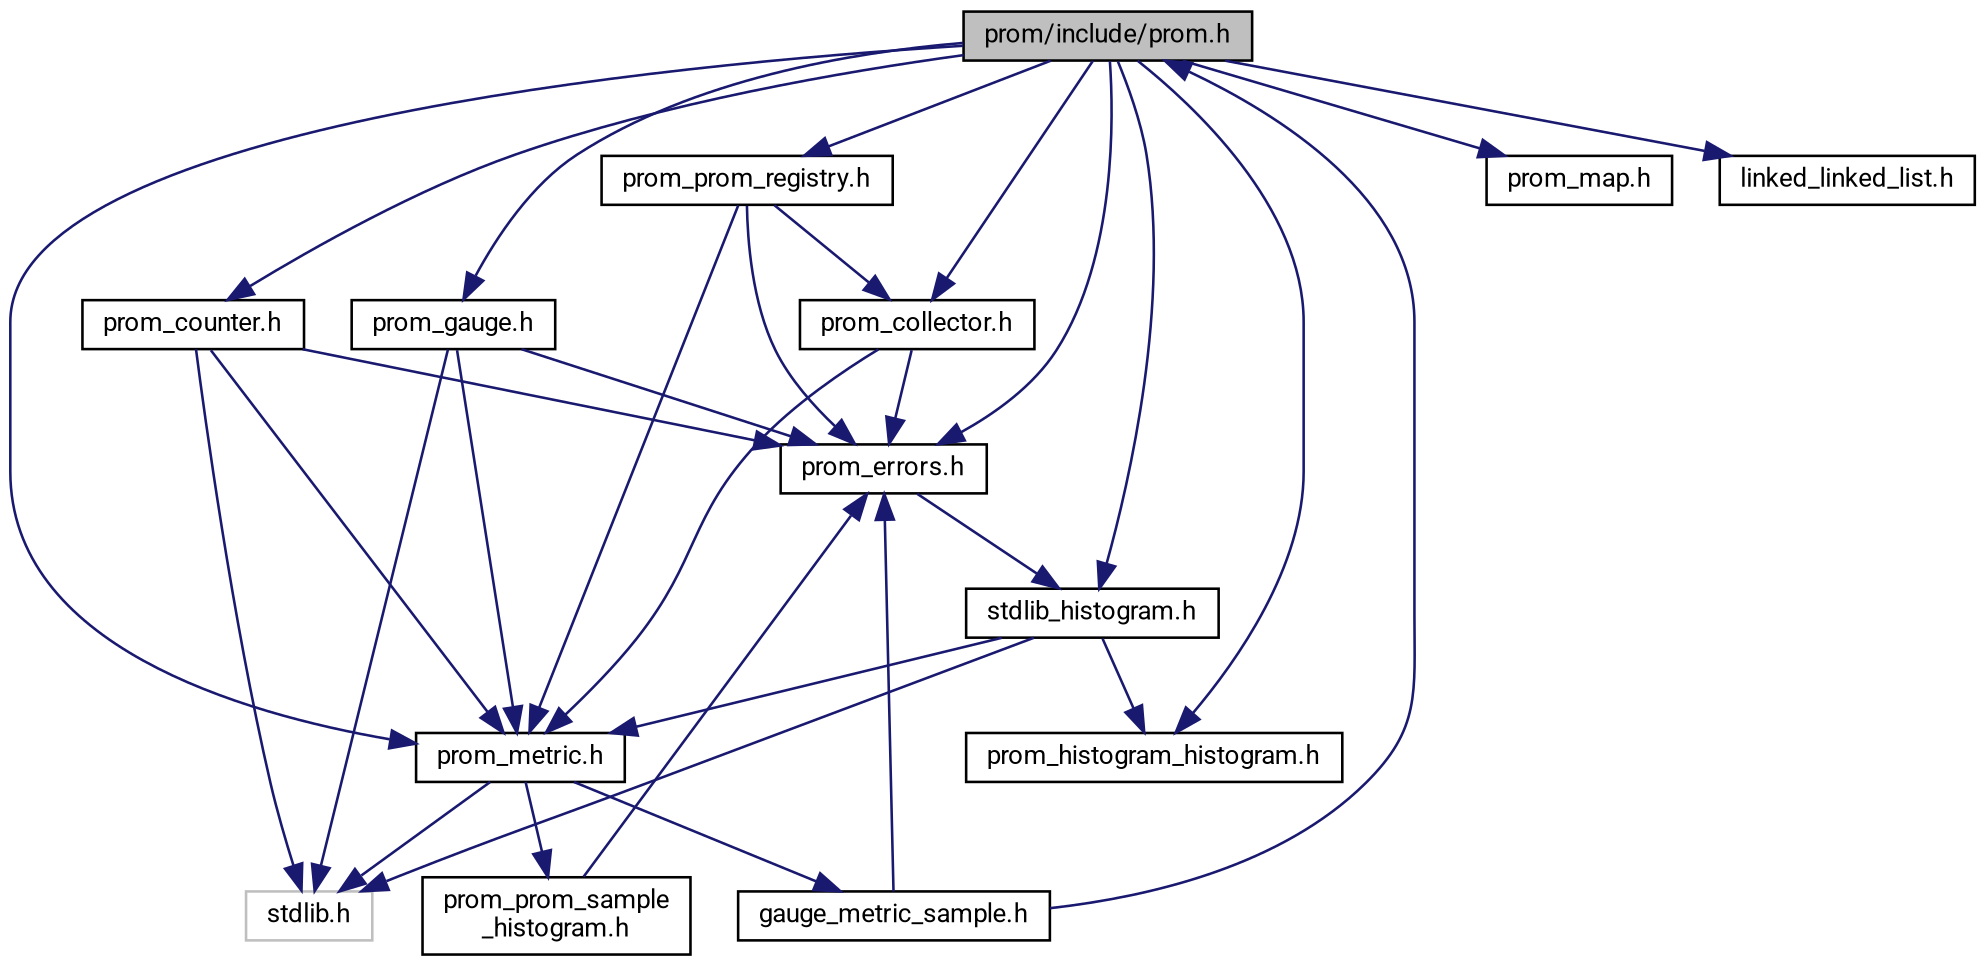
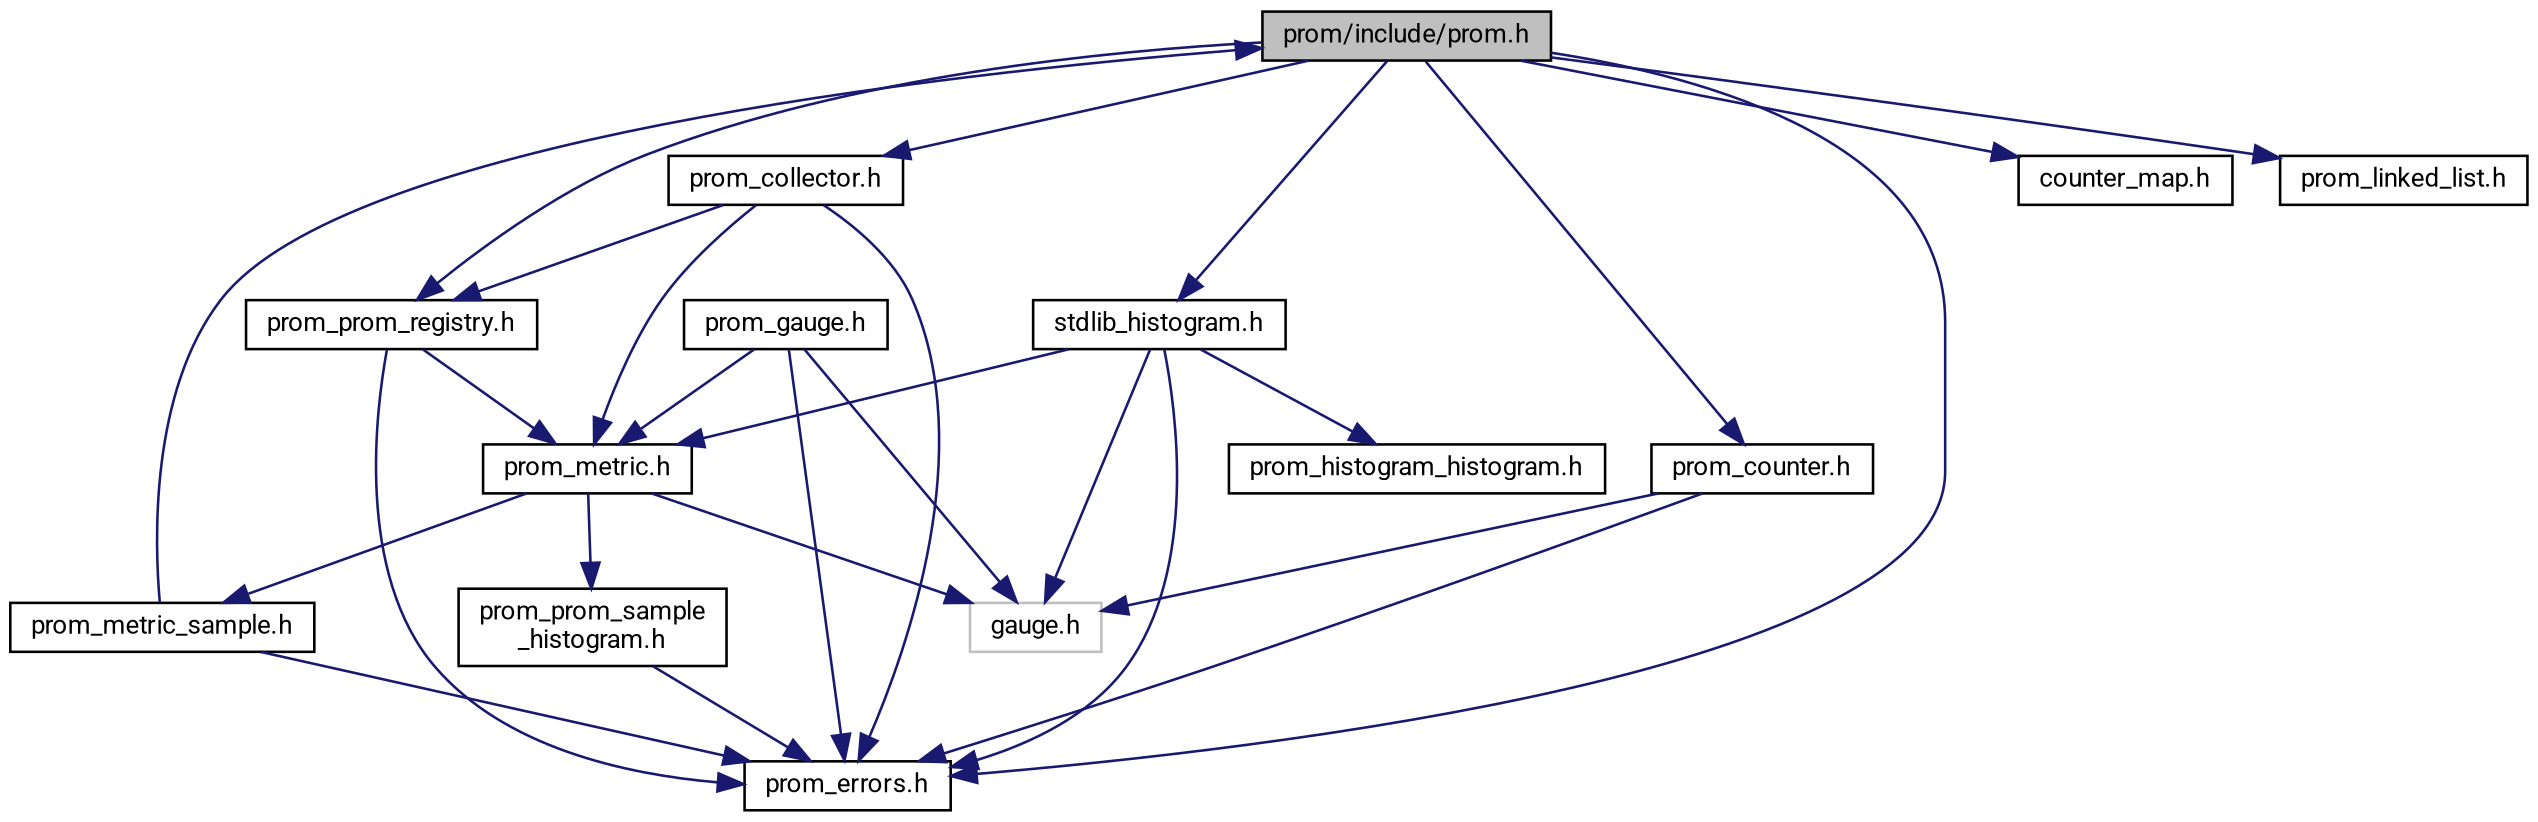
(586, 150) -> none
(1579, 180) -> (2126, 180)
(1847, 180) -> (2404, 180)
(137, 192) -> none
(822, 244) -> (601, 248)
(1304, 372) -> none
(349, 531) -> none
(977, 534) -> (1166, 576)
(309, 916) -> (1036, 627)
(894, 916) -> (162, 627)
